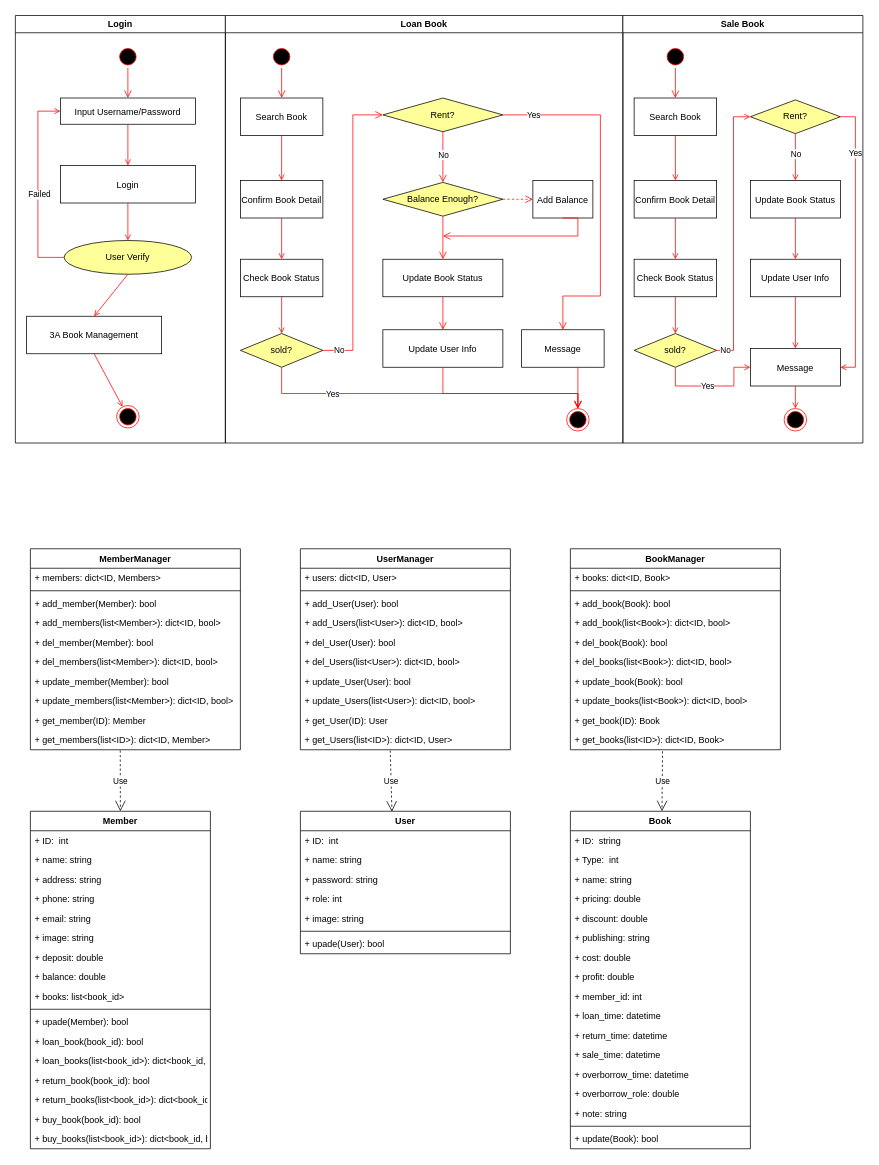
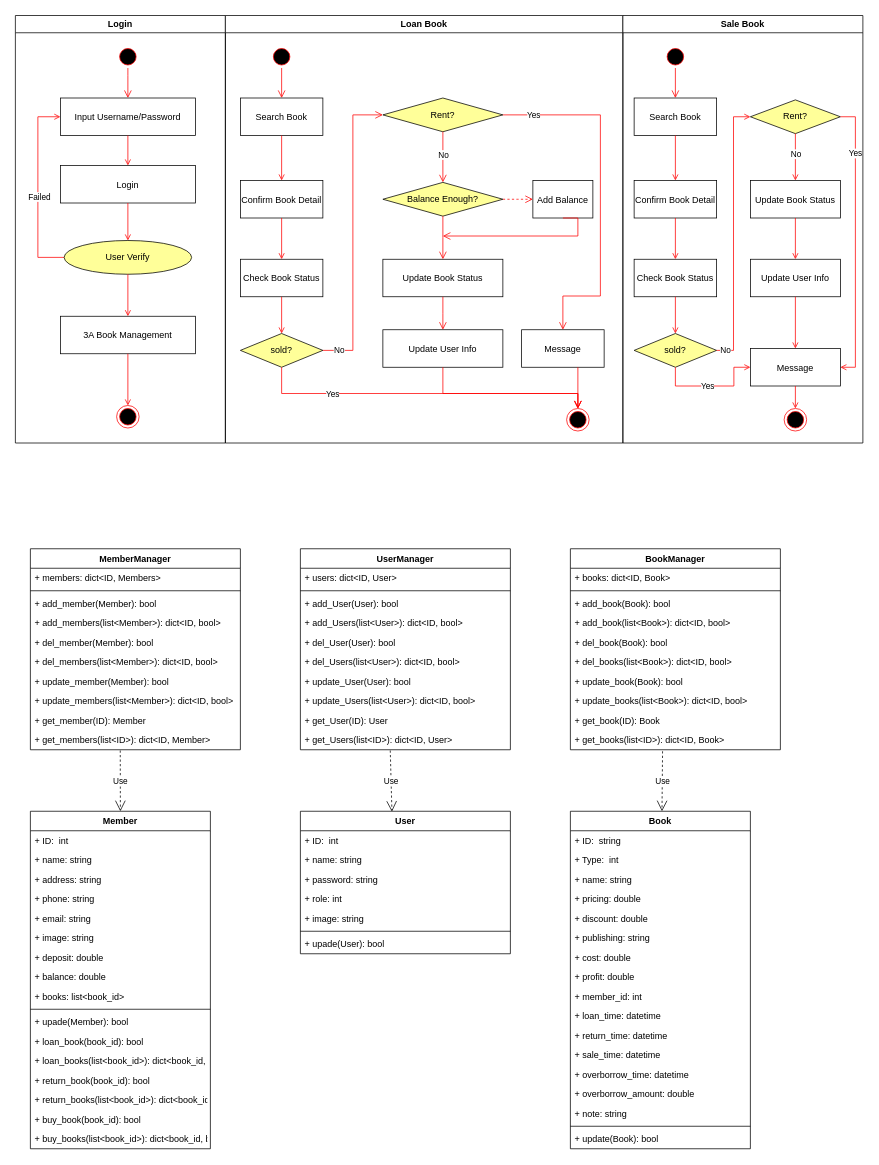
(128, 111) -> (128, 117)
(94, 335) -> (128, 335)
(632, 1094) -> (638, 1094)
